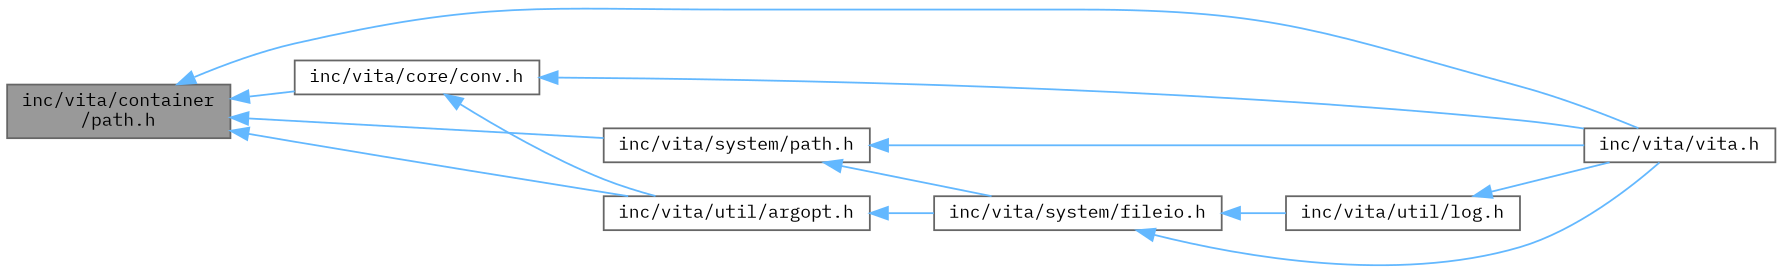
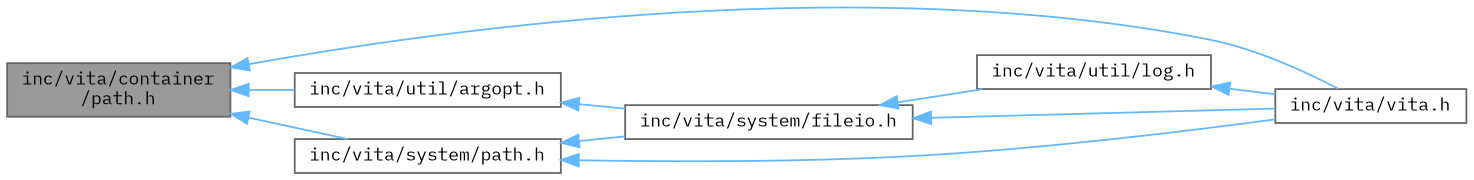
(417, 77) -> none
